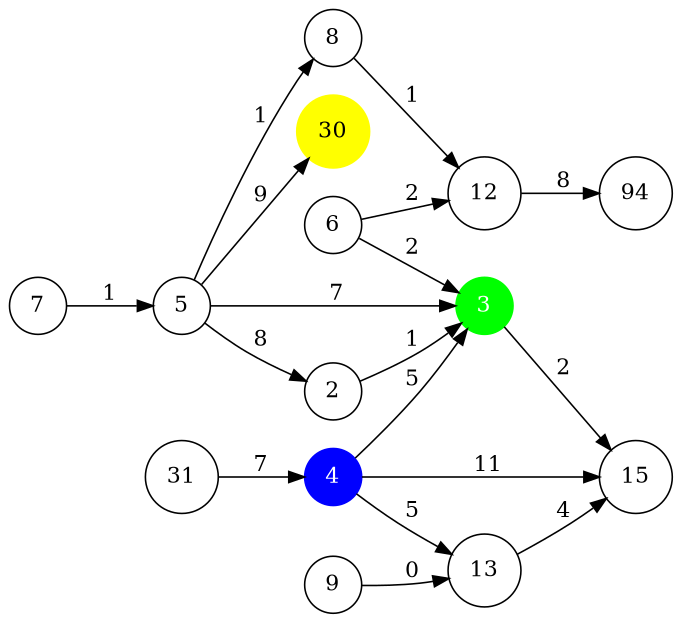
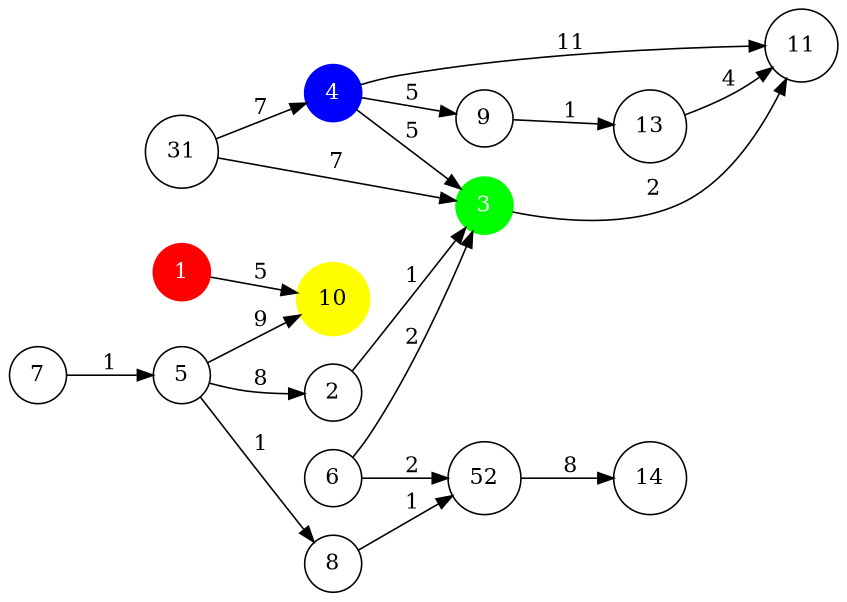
(333, 132) -> (333, 299)
(485, 193) -> (485, 478)
(636, 193) -> (650, 478)
none -> (182, 272)
(325, 306) -> (329, 178)
(636, 477) -> (801, 46)
(396, 522) -> (401, 104)
(409, 571) -> (567, 111)
